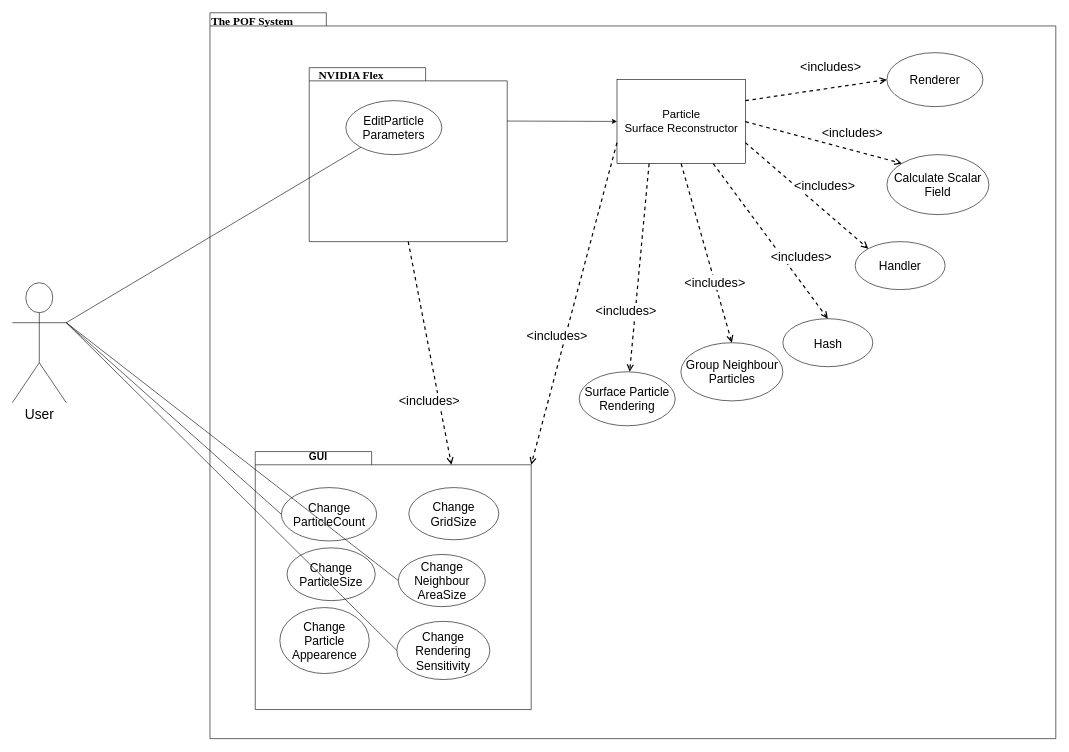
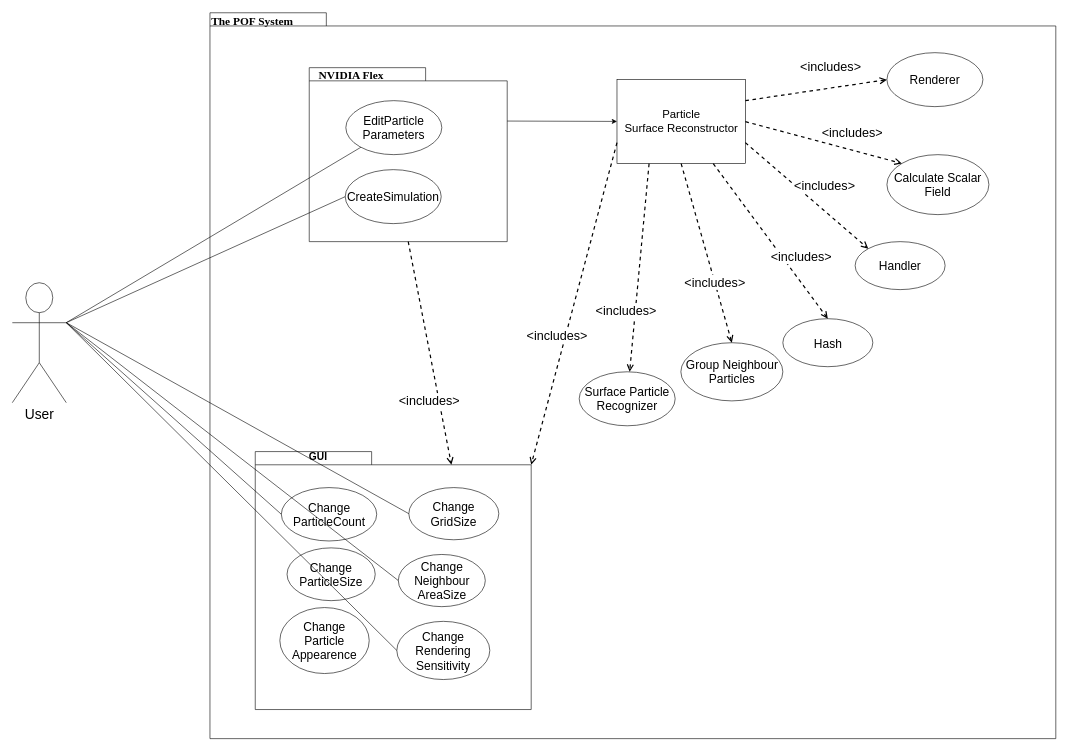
none -> (393, 197)
none -> (208, 259)
(627, 399) -> (627, 399)
none -> (243, 421)
